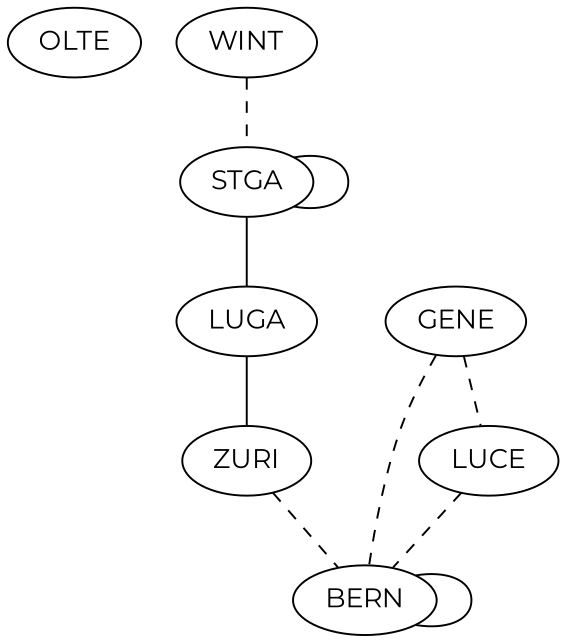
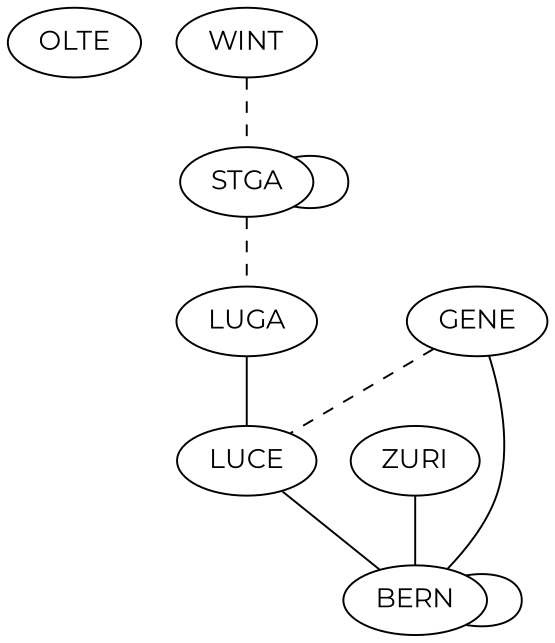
(247, 252) -> (247, 252)
(247, 391) -> (247, 391)
(392, 457) -> (502, 469)
(305, 530) -> (415, 531)
(427, 530) -> (331, 531)
